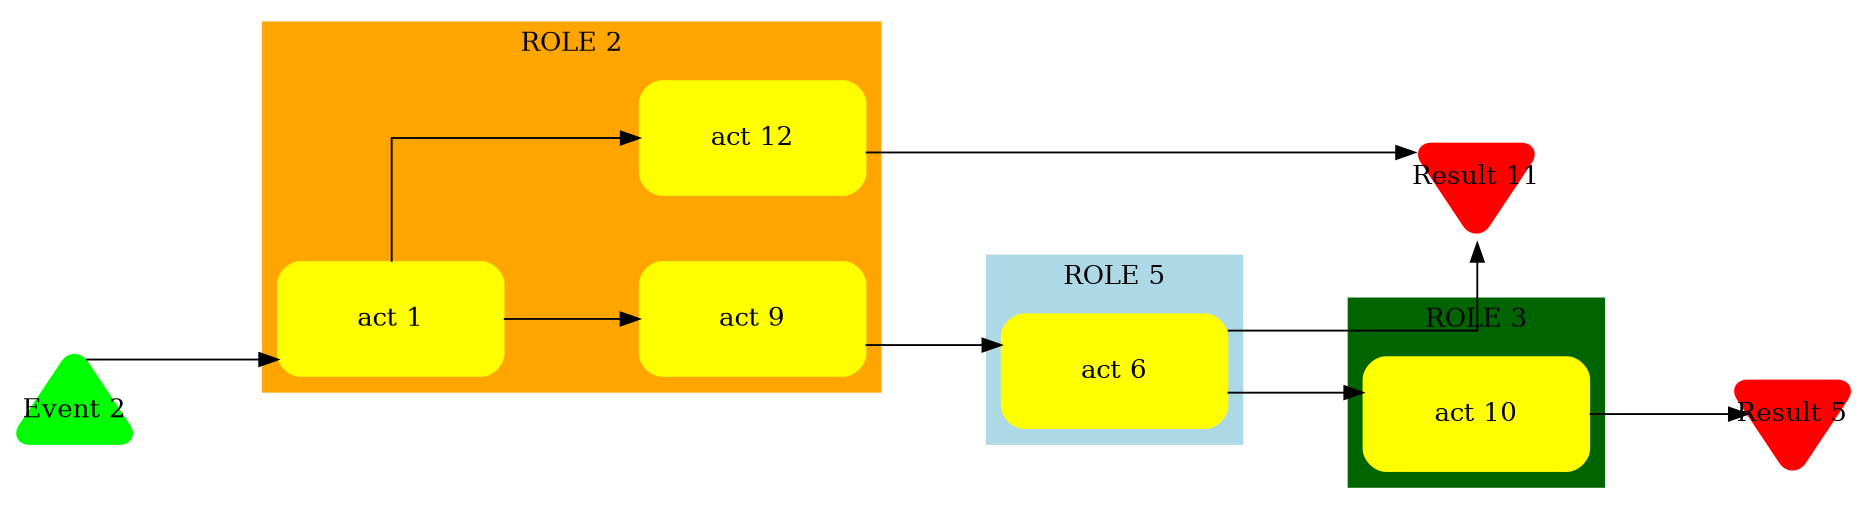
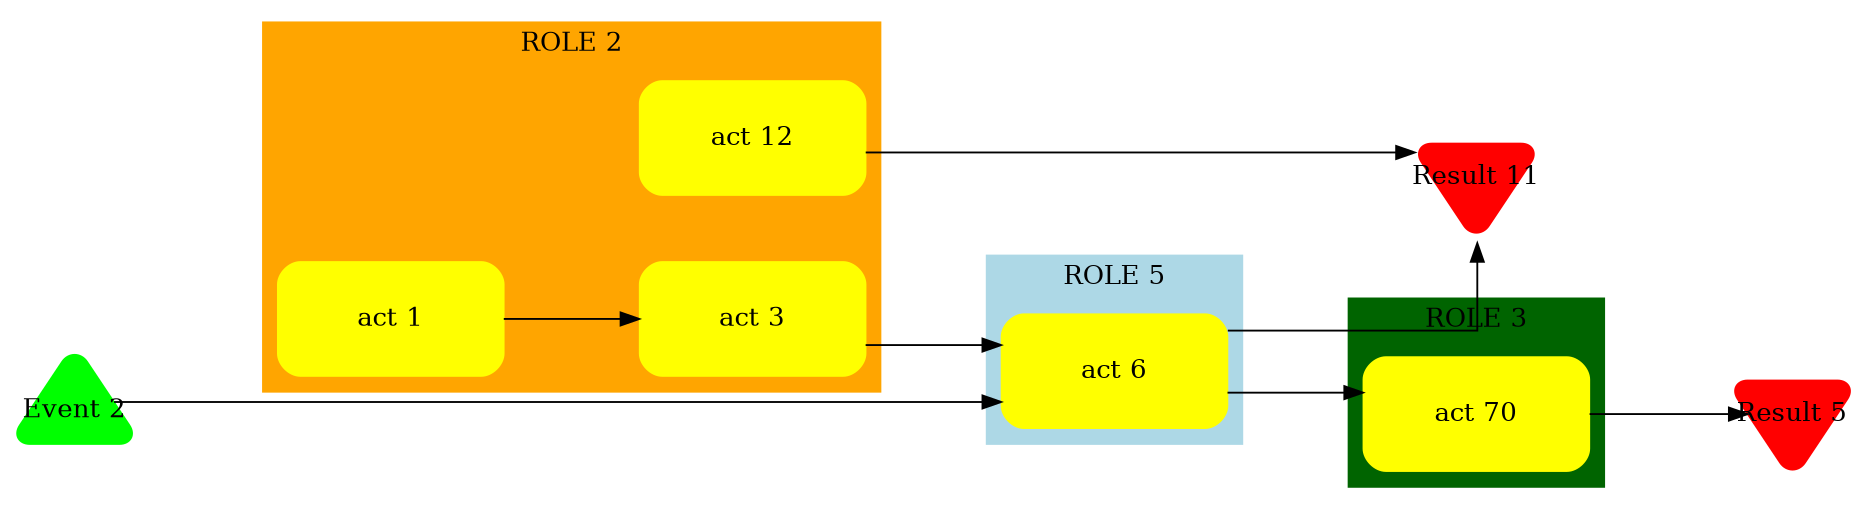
(444, 138) -> none
(753, 319) -> (753, 319)
(173, 360) -> (548, 402)
(1476, 414) -> (1476, 414)
